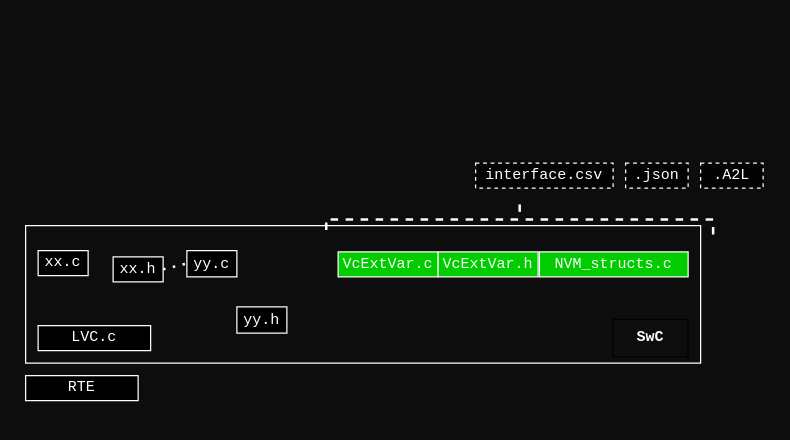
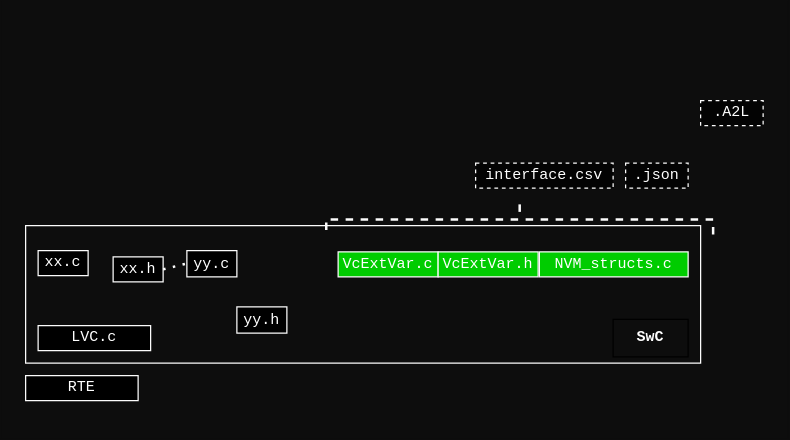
(732, 176) -> (732, 113)
